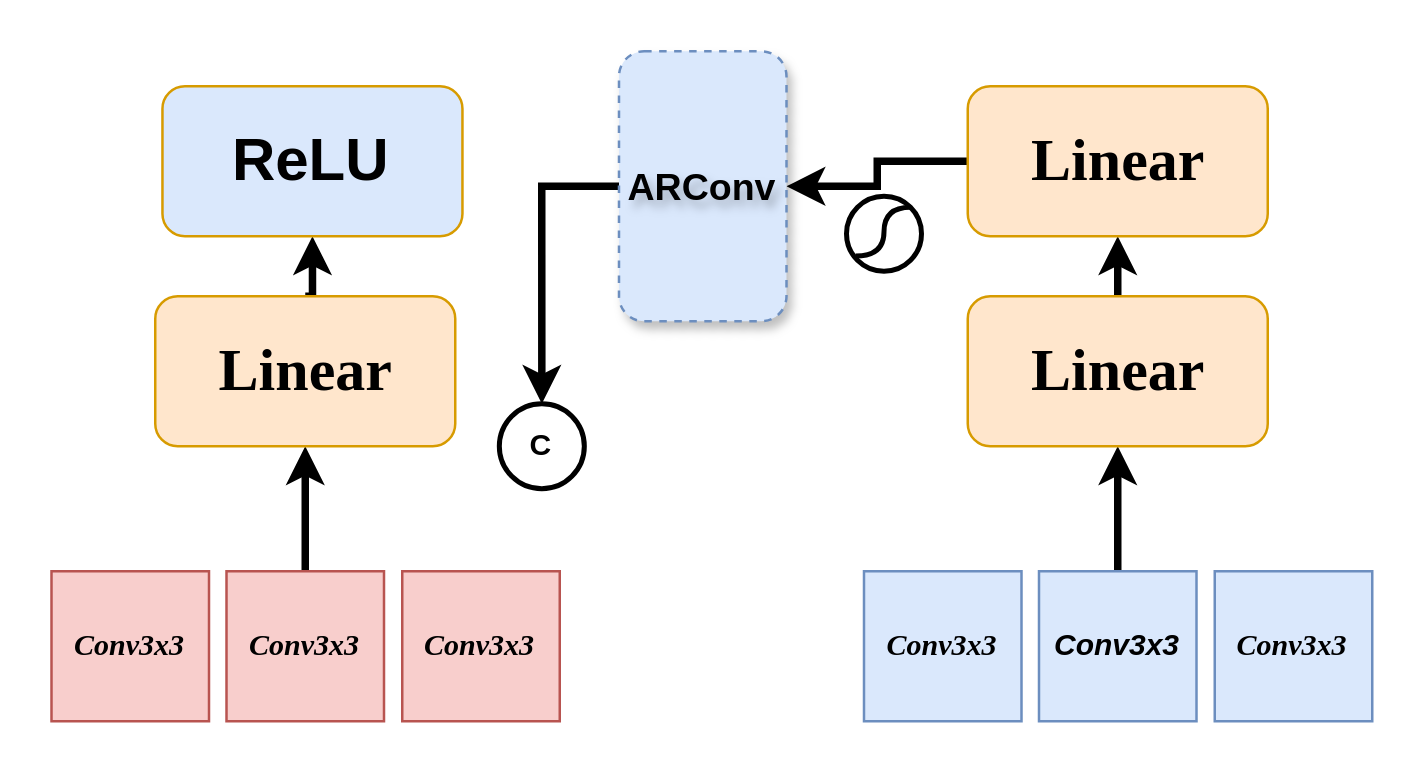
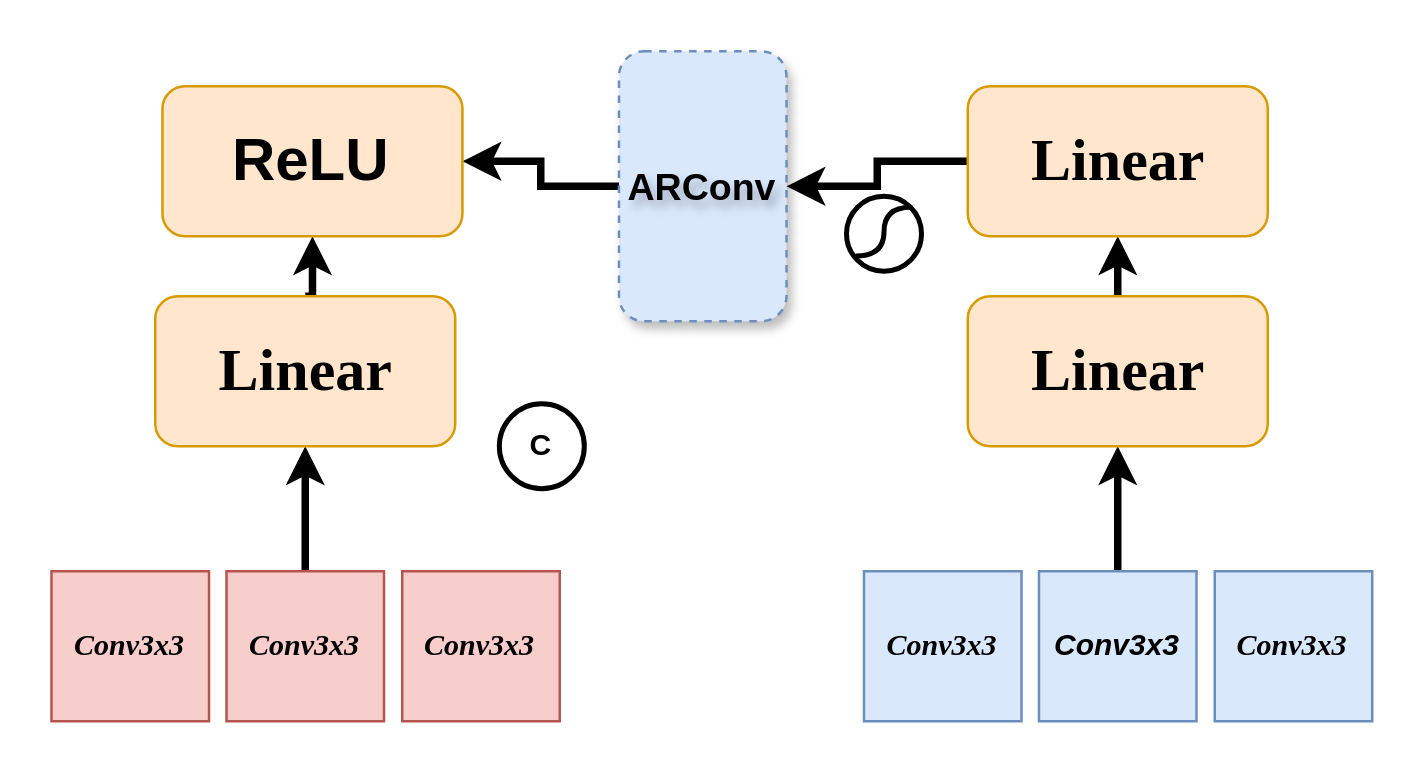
(312, 161) -> (312, 161)
(542, 283) -> (525, 161)
